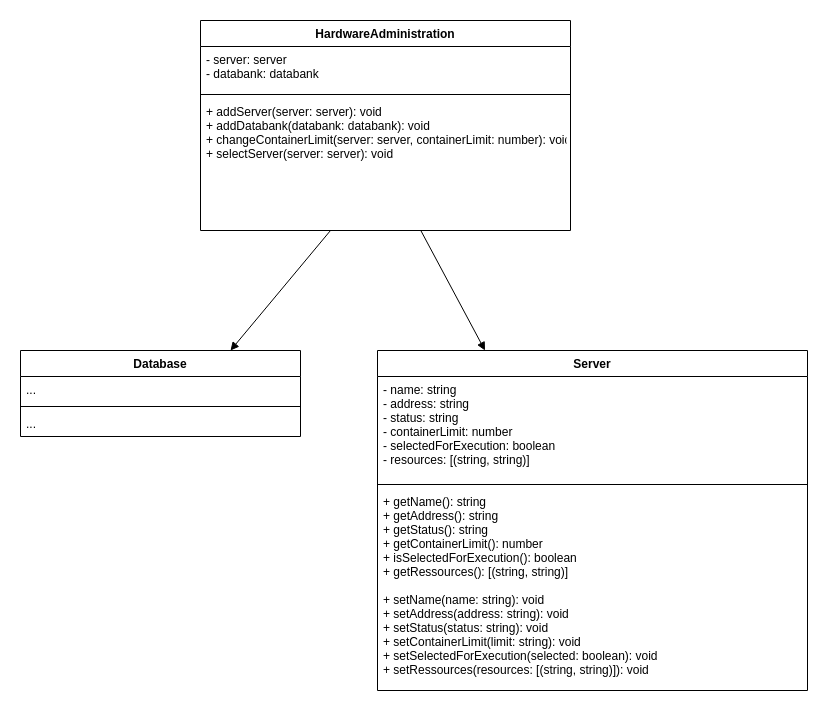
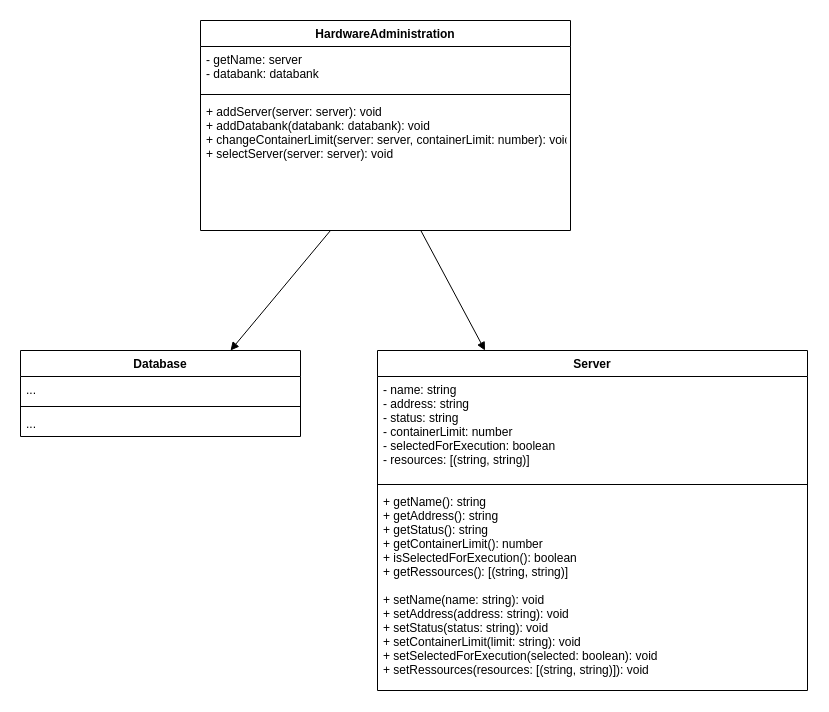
(255, 60) -> (258, 60)
